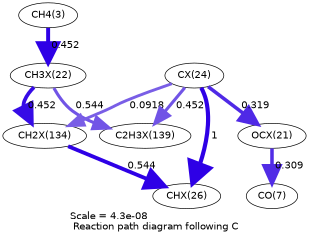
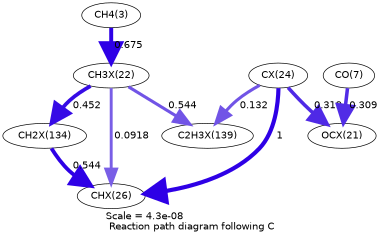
(64, 45) -> (127, 45)
(126, 100) -> none
(189, 106) -> (253, 106)
none -> (111, 129)
(272, 157) -> (346, 97)
